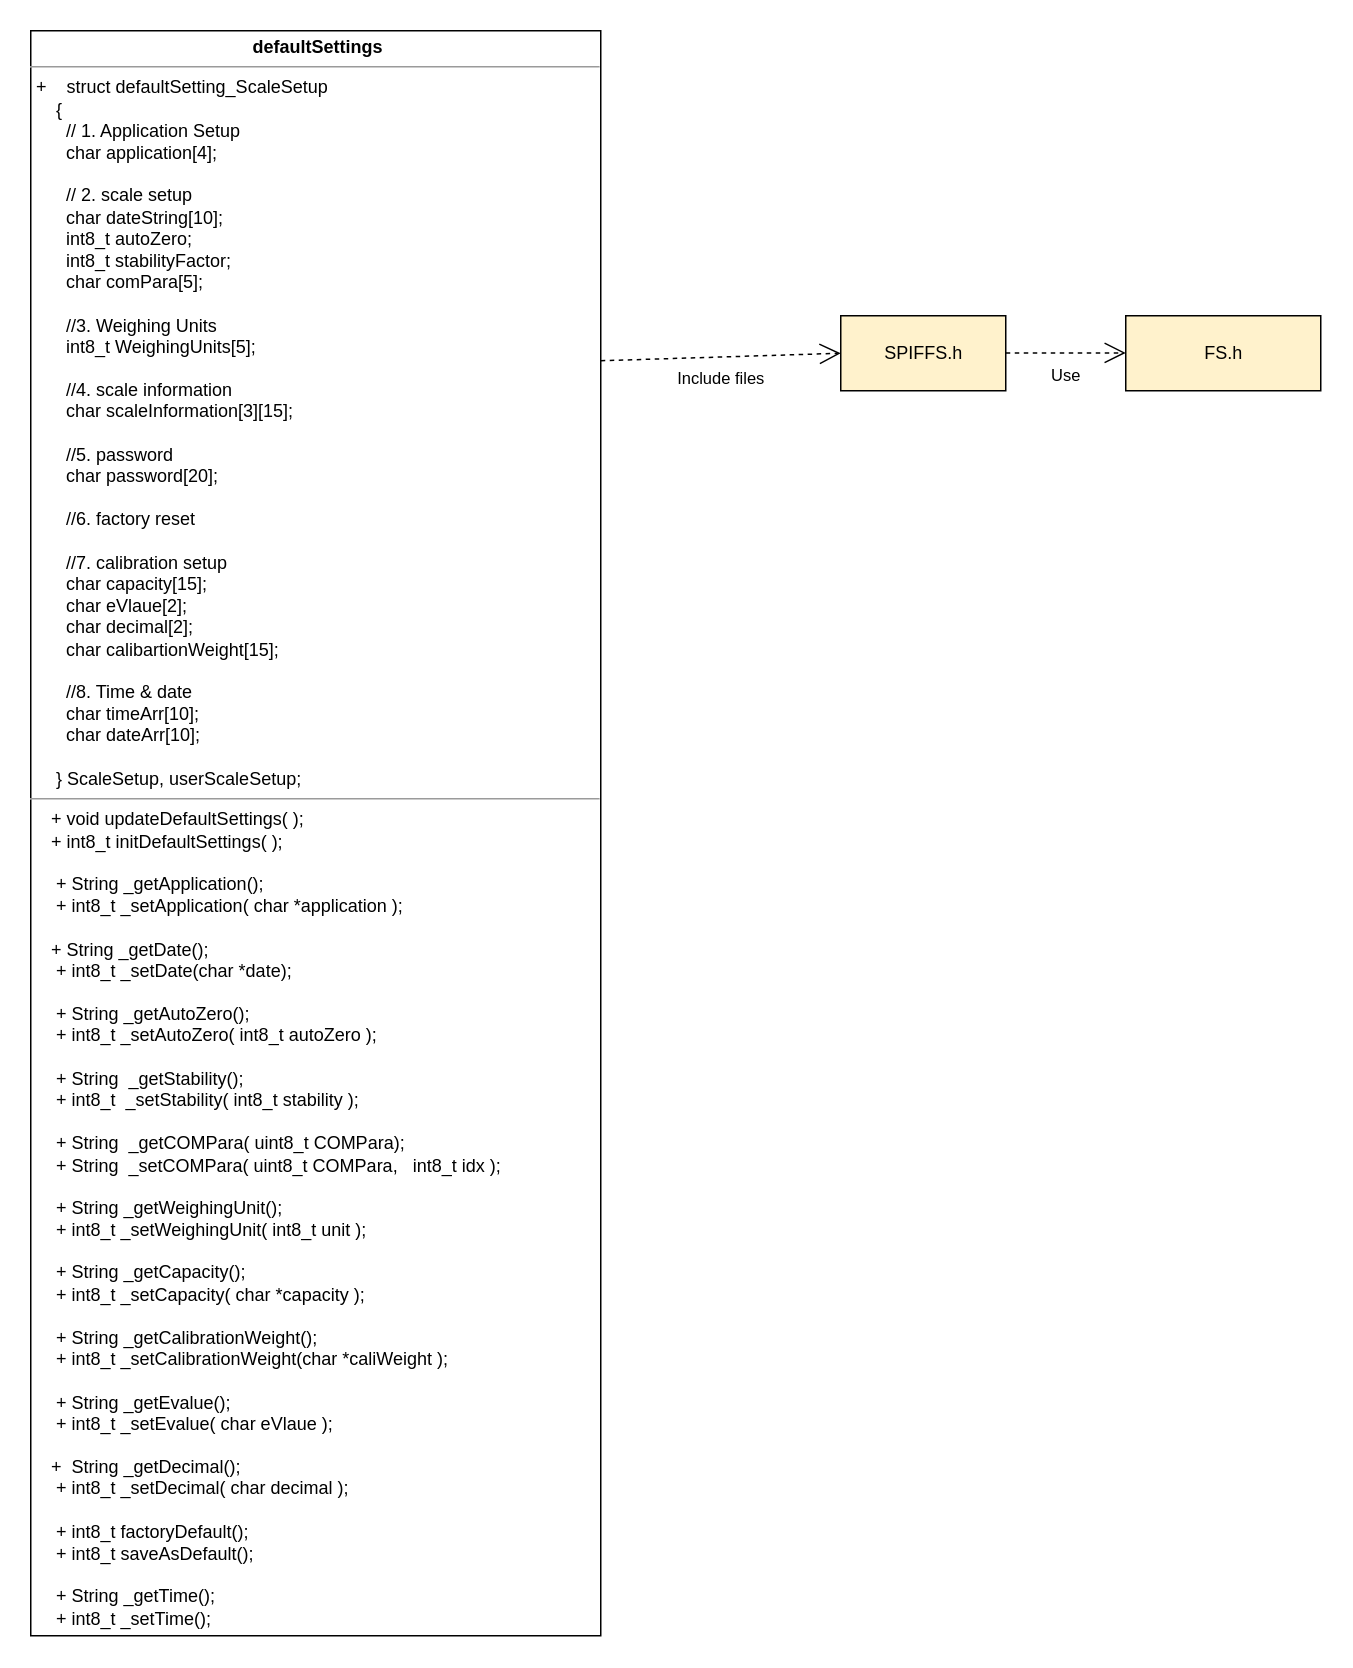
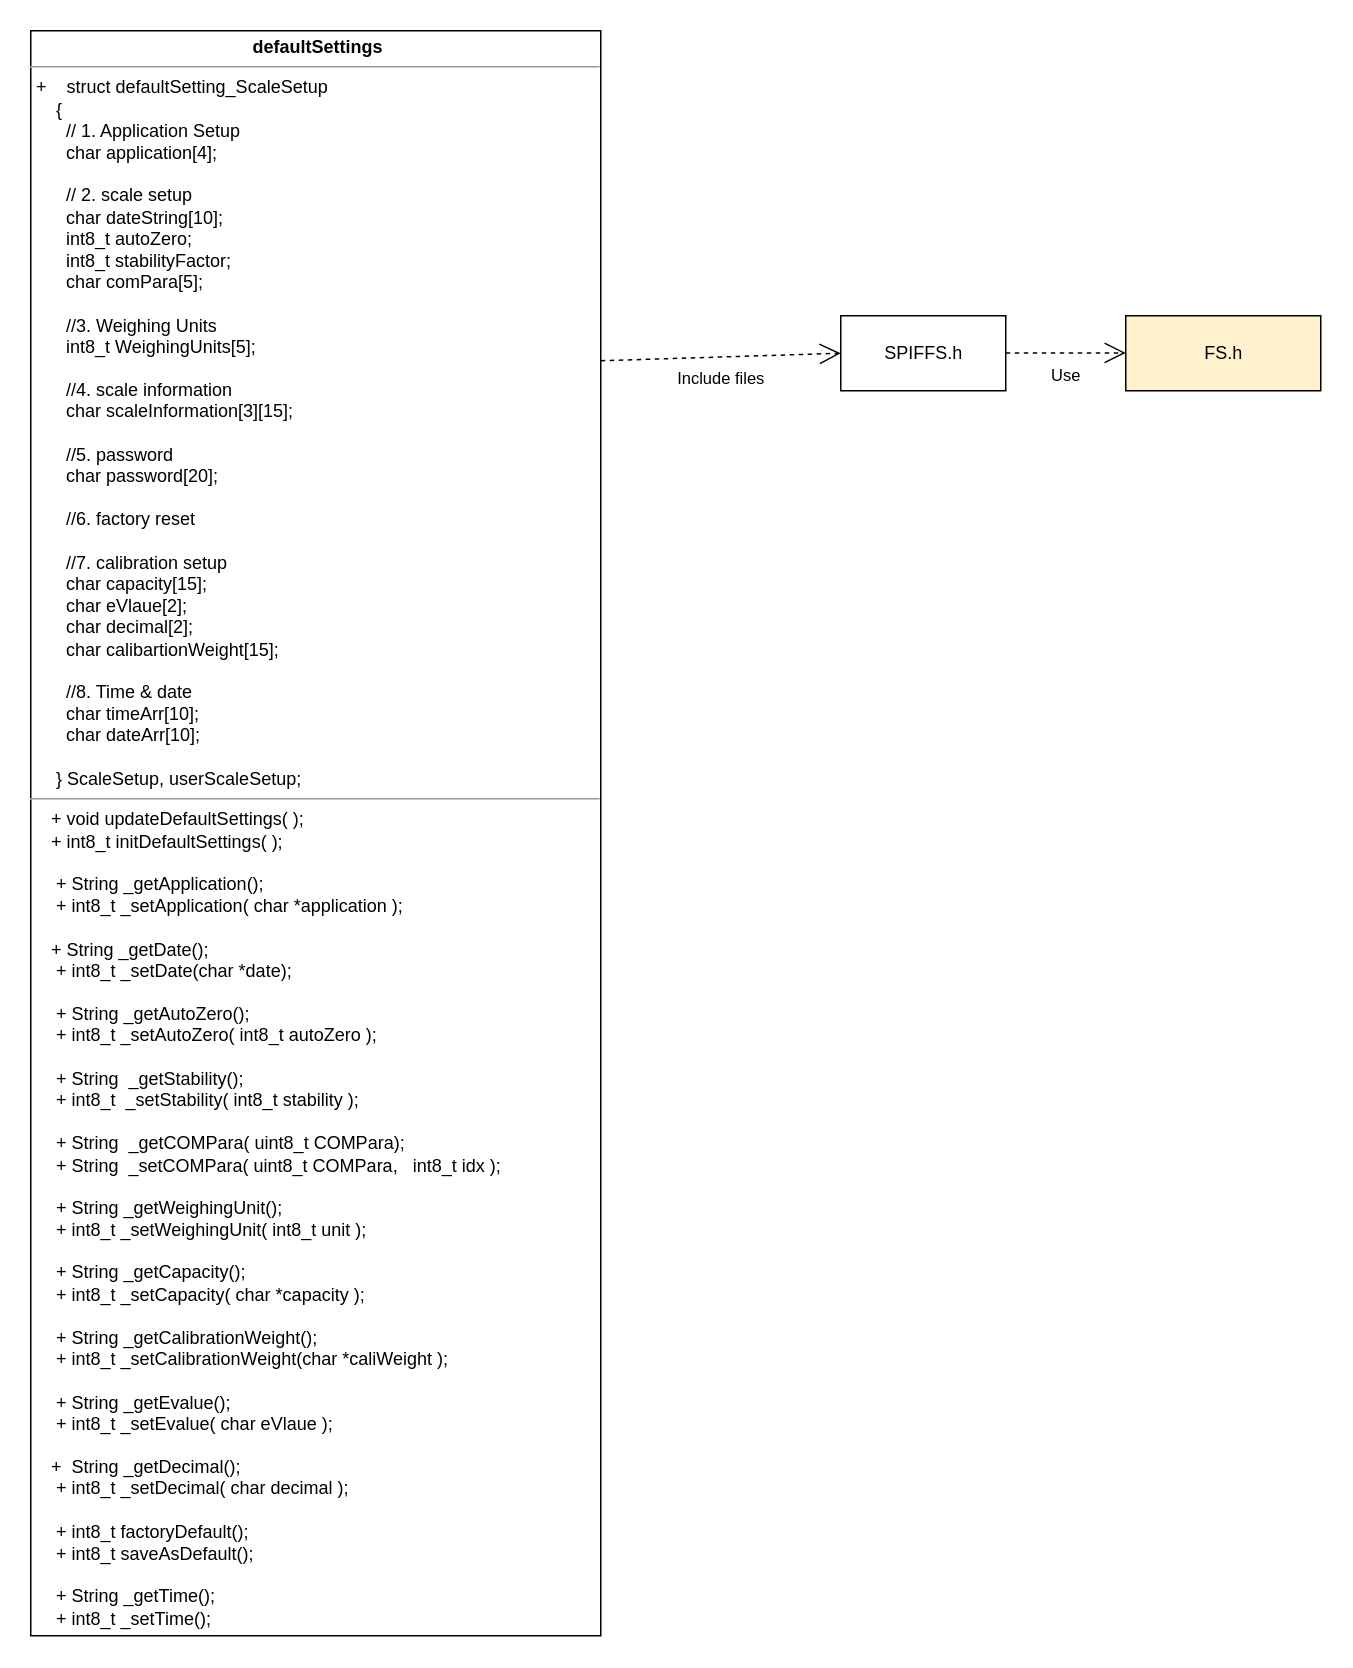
(923, 353) -> (923, 353)
